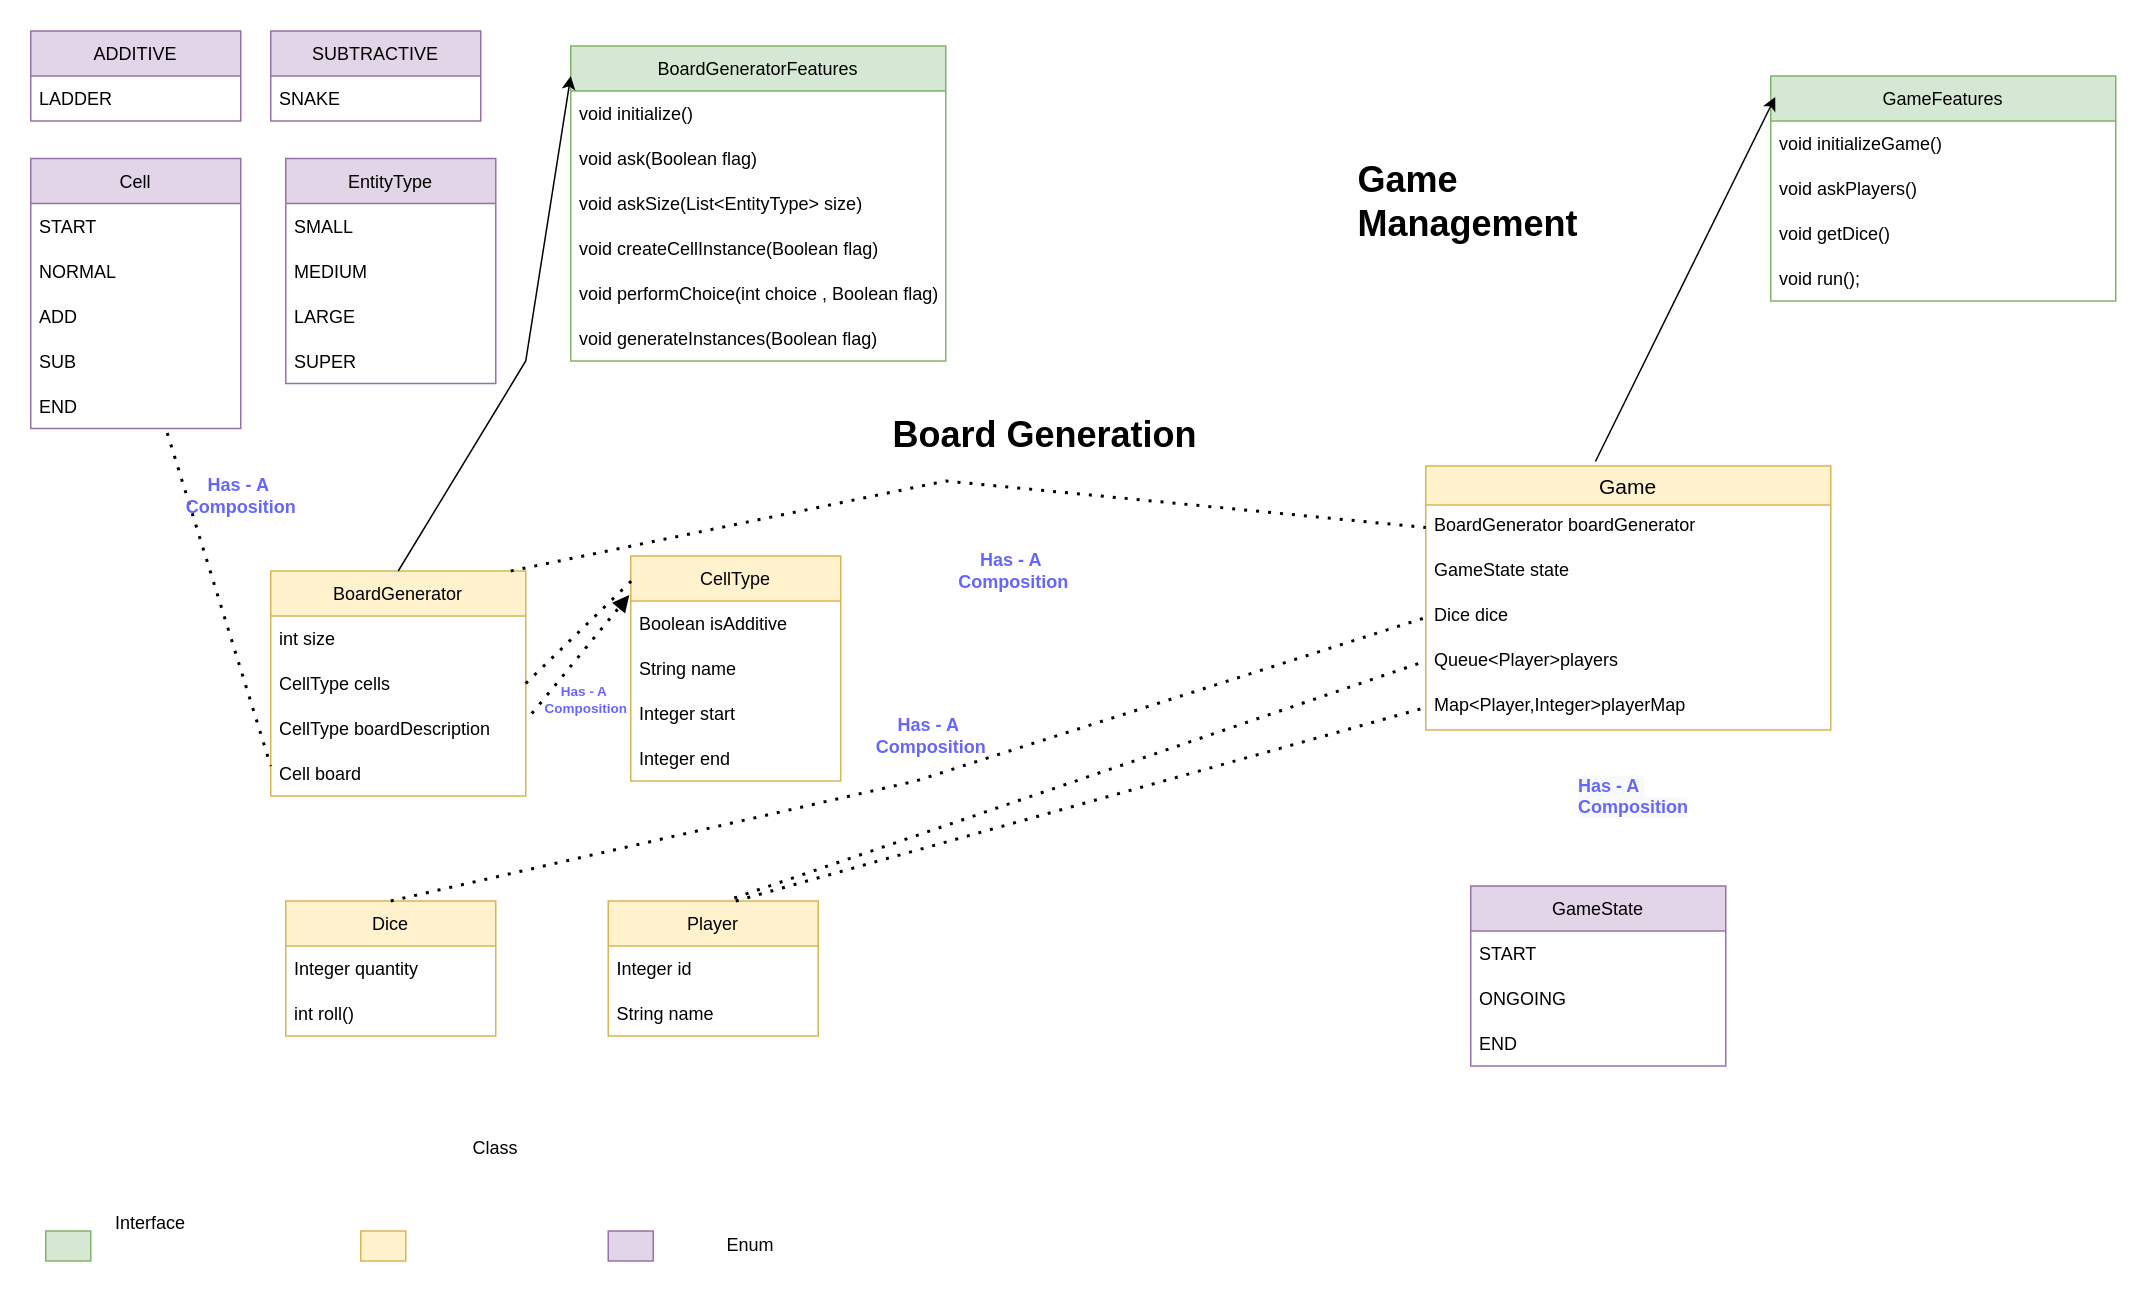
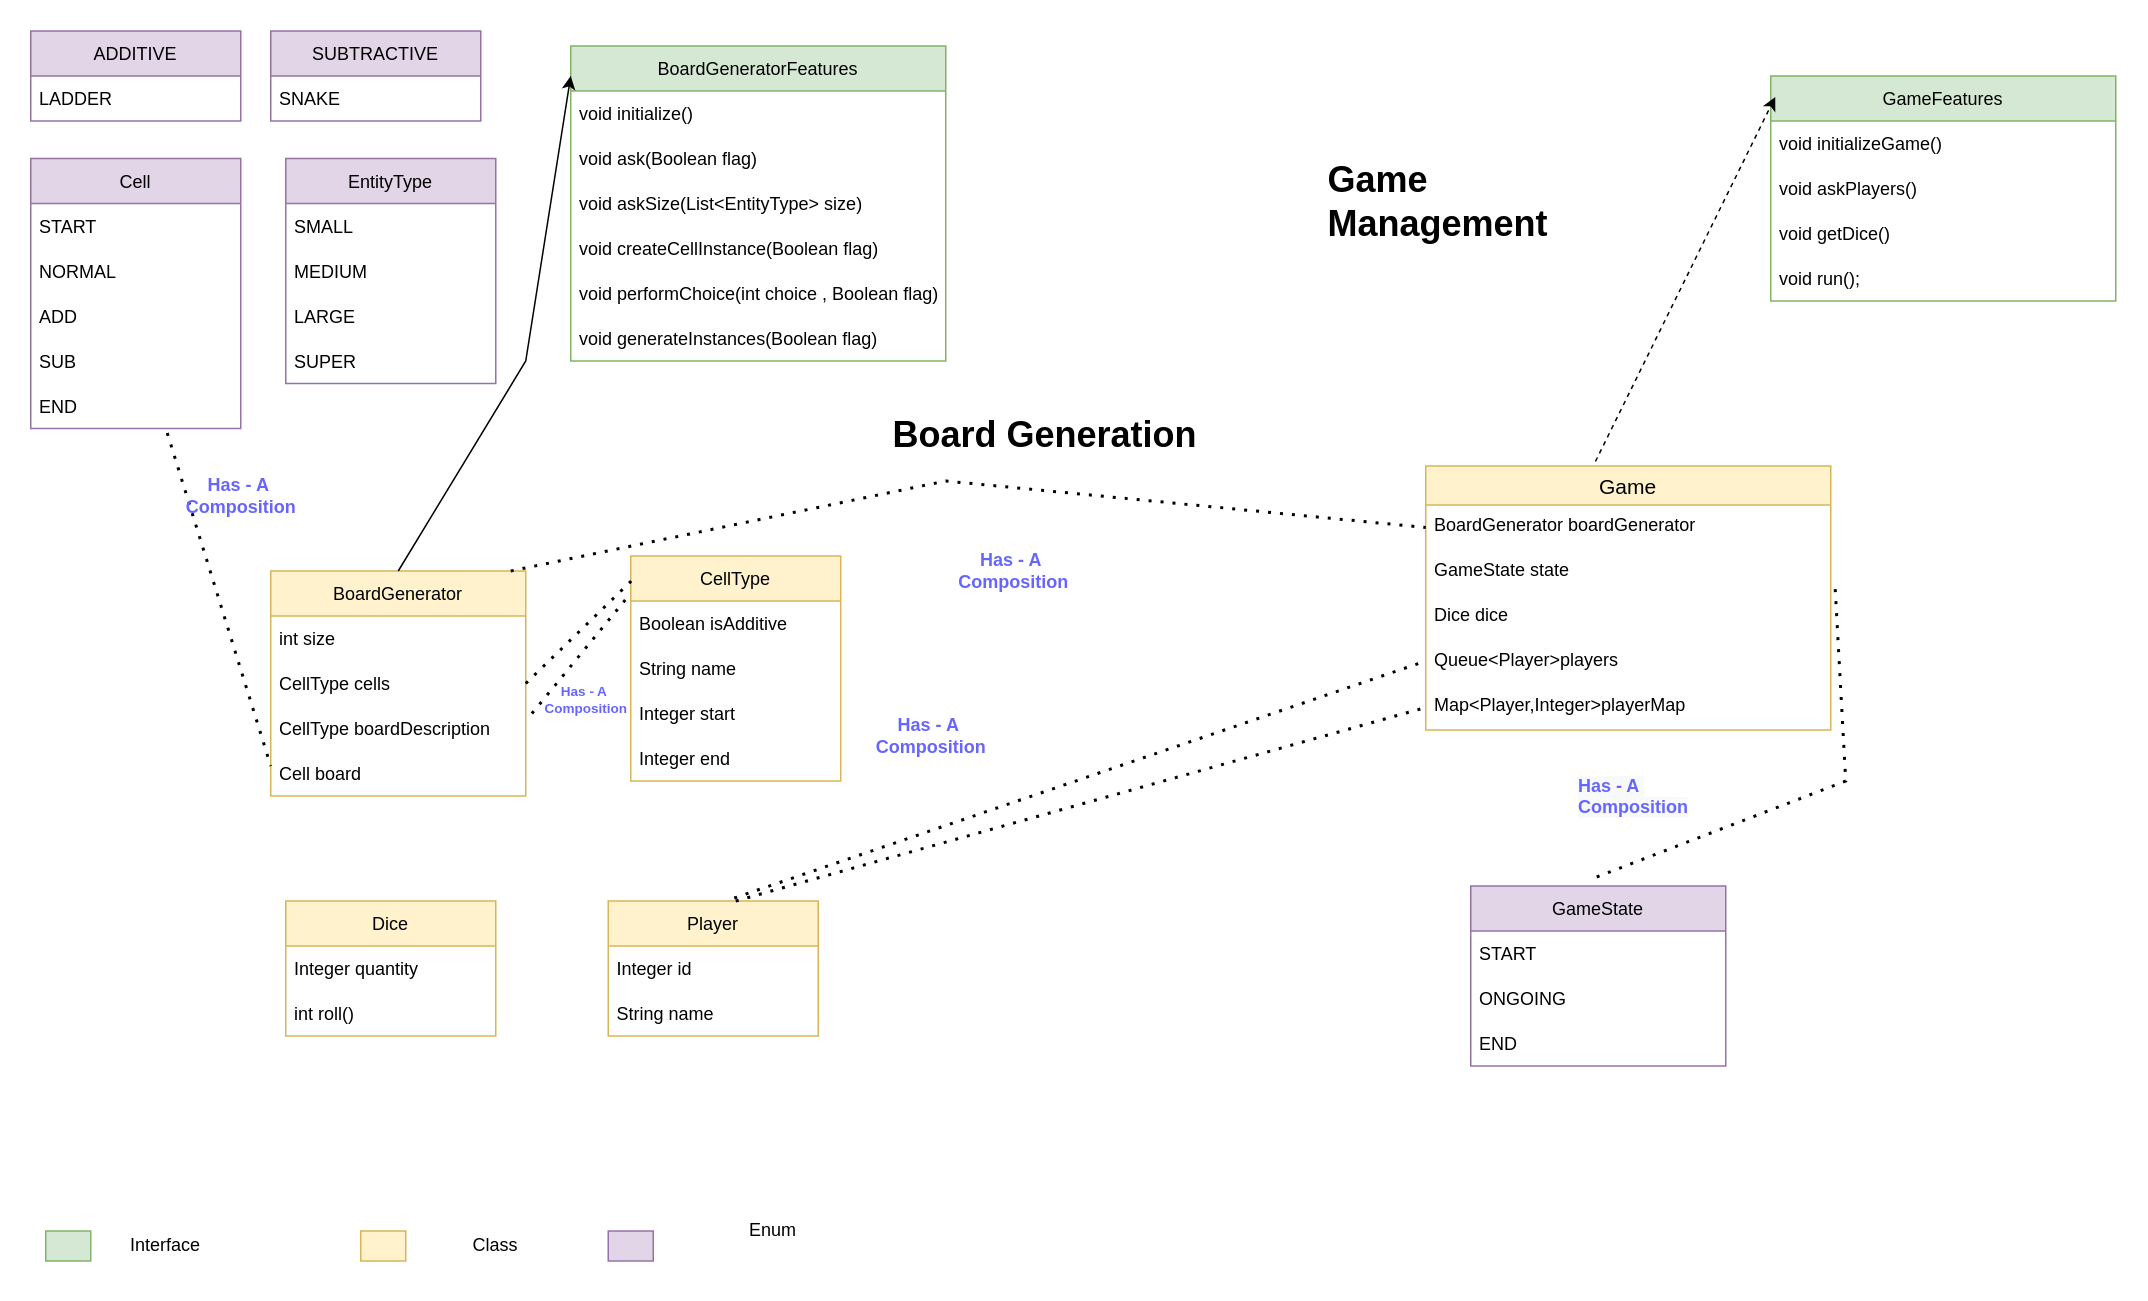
(1523, 241) -> (1493, 241)
(1684, 282) -> (1684, 282)
(618, 608) -> (623, 603)
(915, 781) -> none
none -> (1811, 794)
(496, 1148) -> (496, 1246)
(151, 1223) -> (166, 1246)
(751, 1246) -> (773, 1231)
